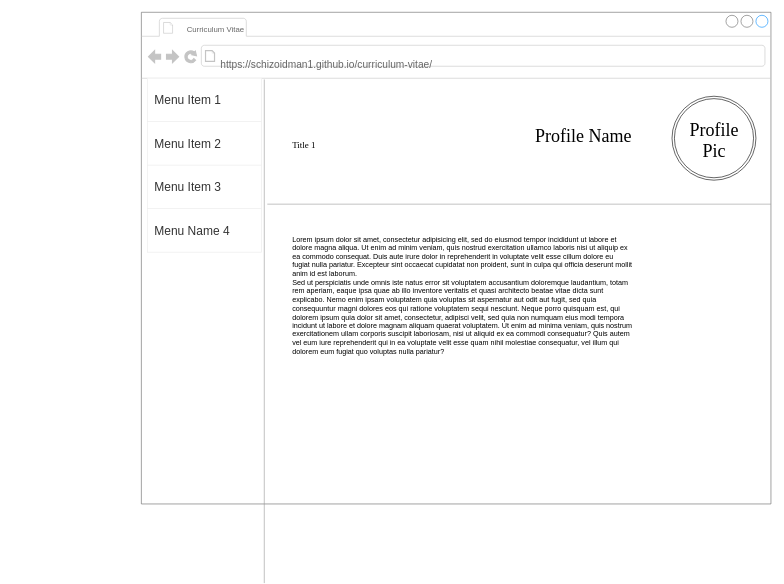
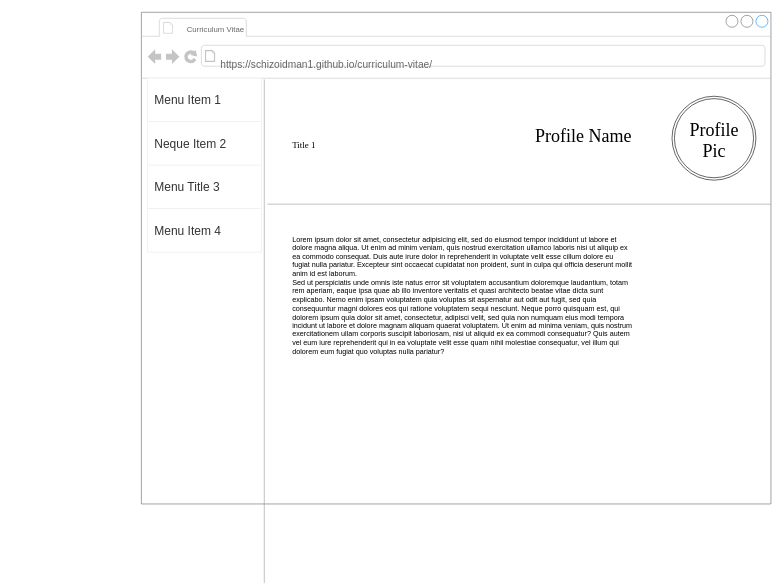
(188, 144) -> (192, 144)
(188, 187) -> (189, 187)
(188, 231) -> (188, 231)
